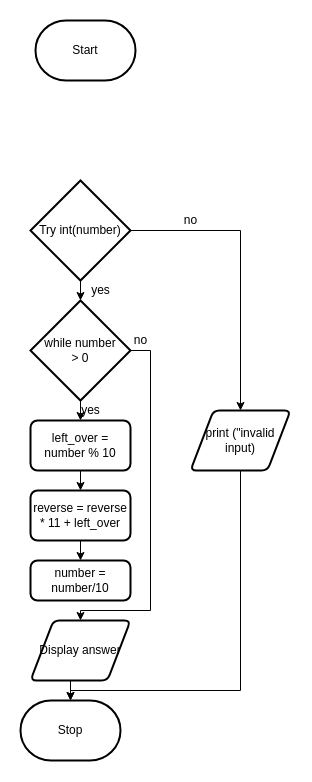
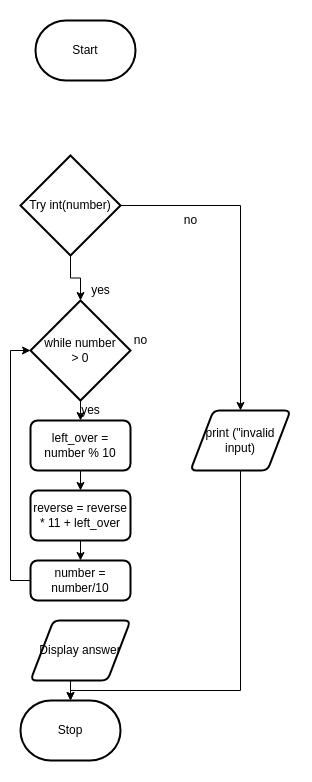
(81, 231) -> (71, 206)
none -> (11, 470)
(151, 507) -> none
